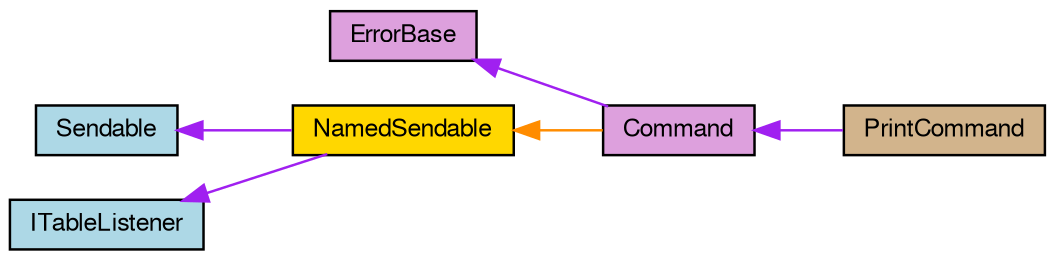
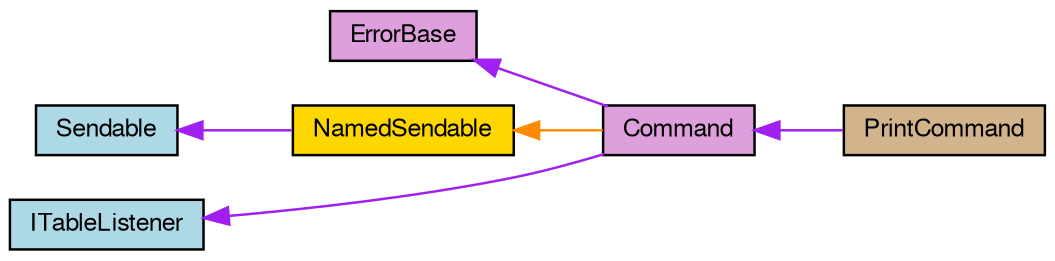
(267, 174) -> (418, 194)
